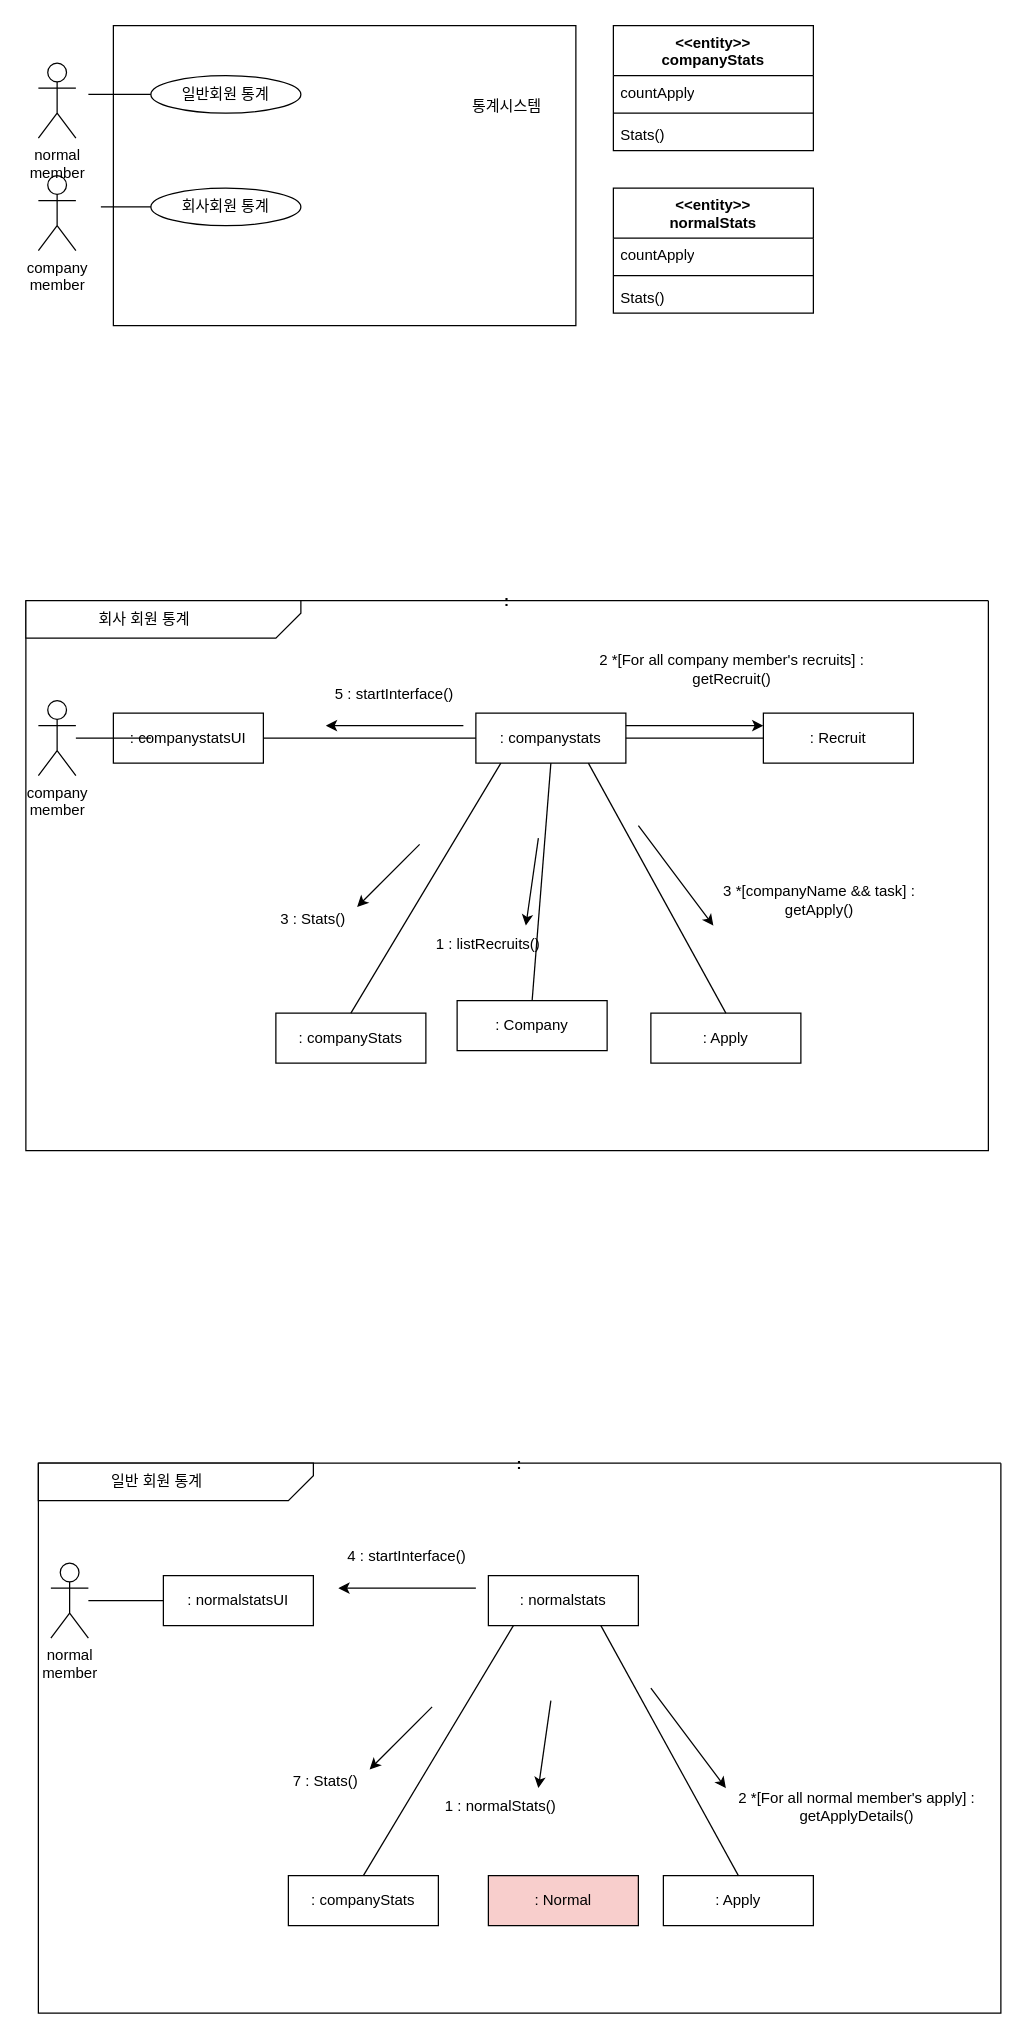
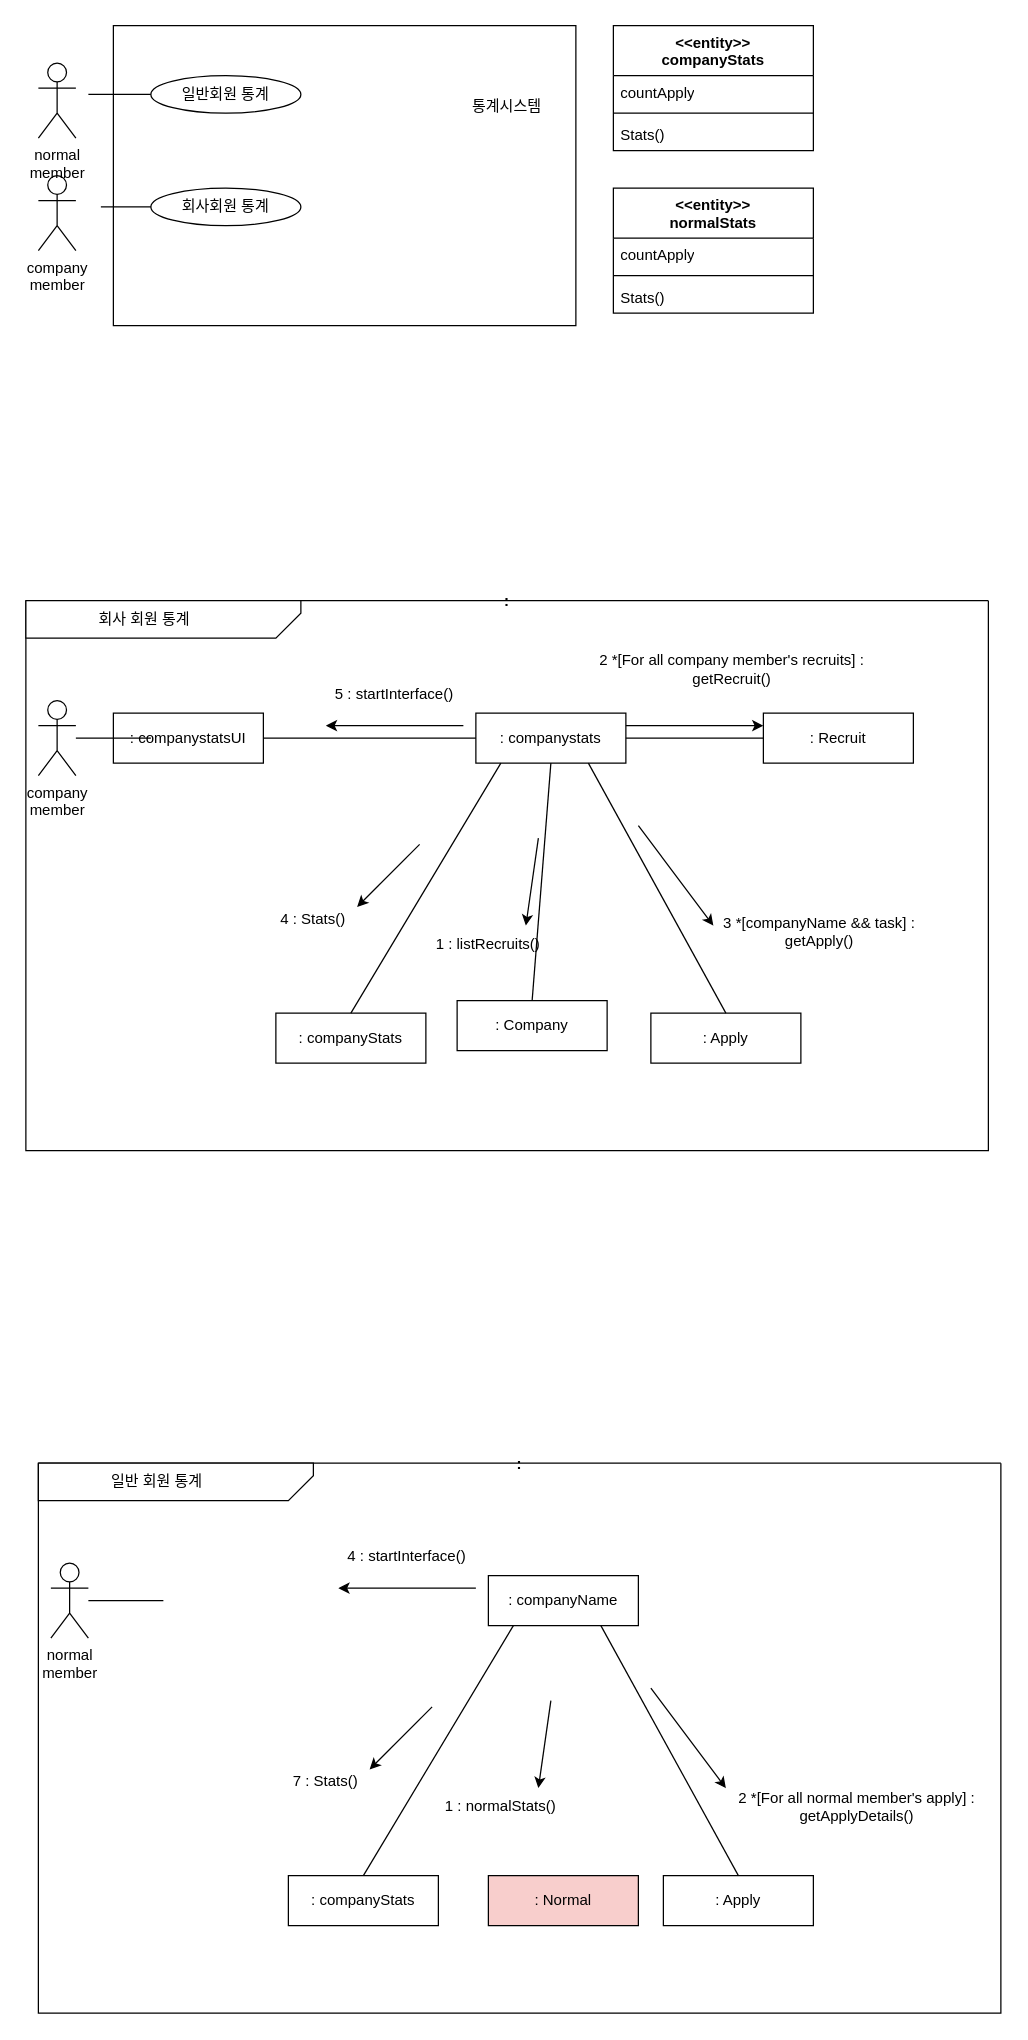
(819, 901) -> (819, 932)
(313, 919) -> (313, 919)
(238, 1601) -> none
(563, 1601) -> (563, 1601)
